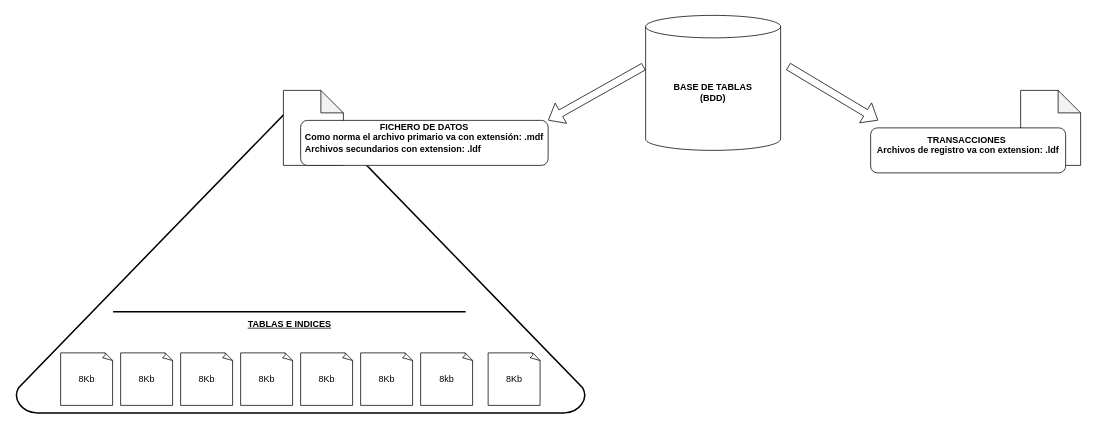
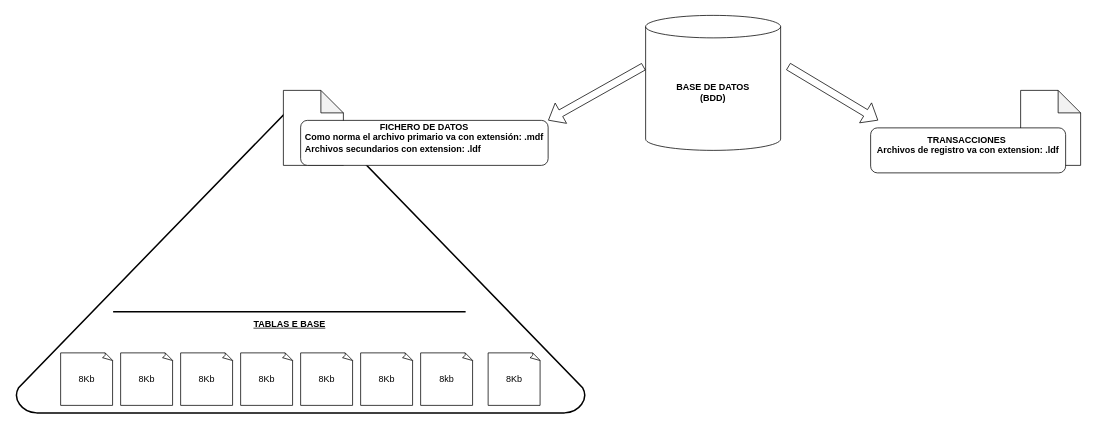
(713, 93) -> (713, 93)
(290, 325) -> (290, 325)
